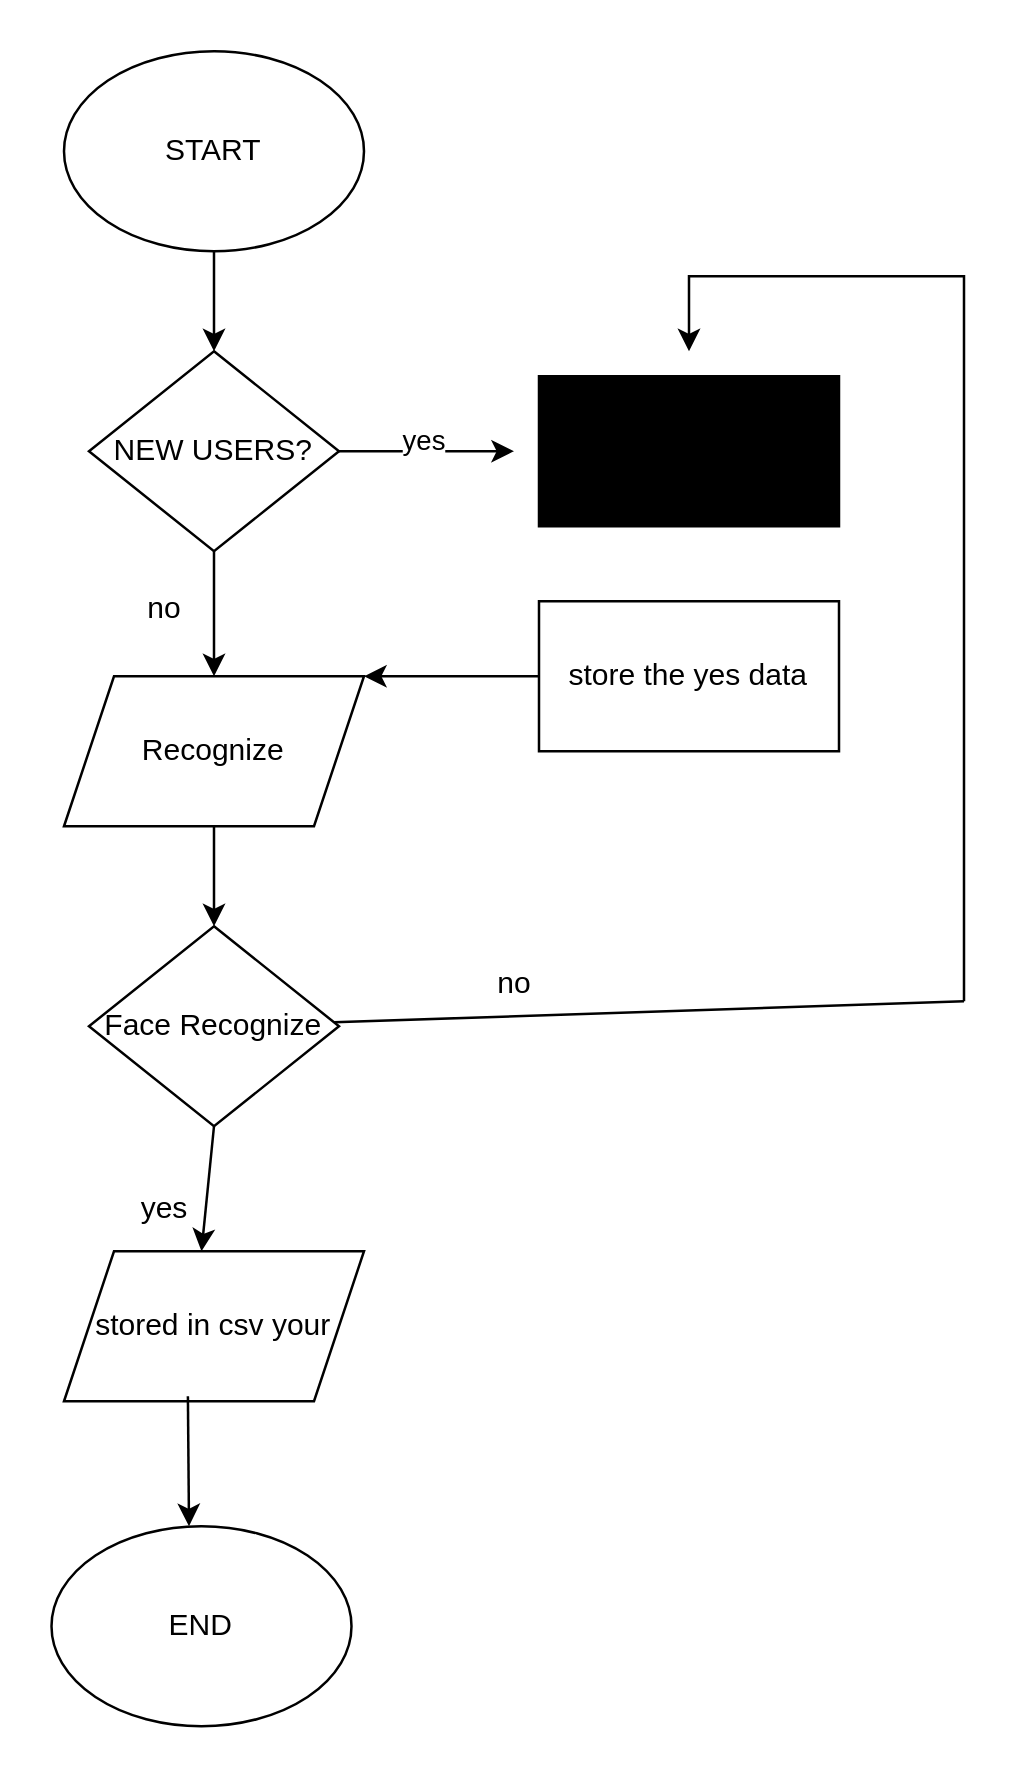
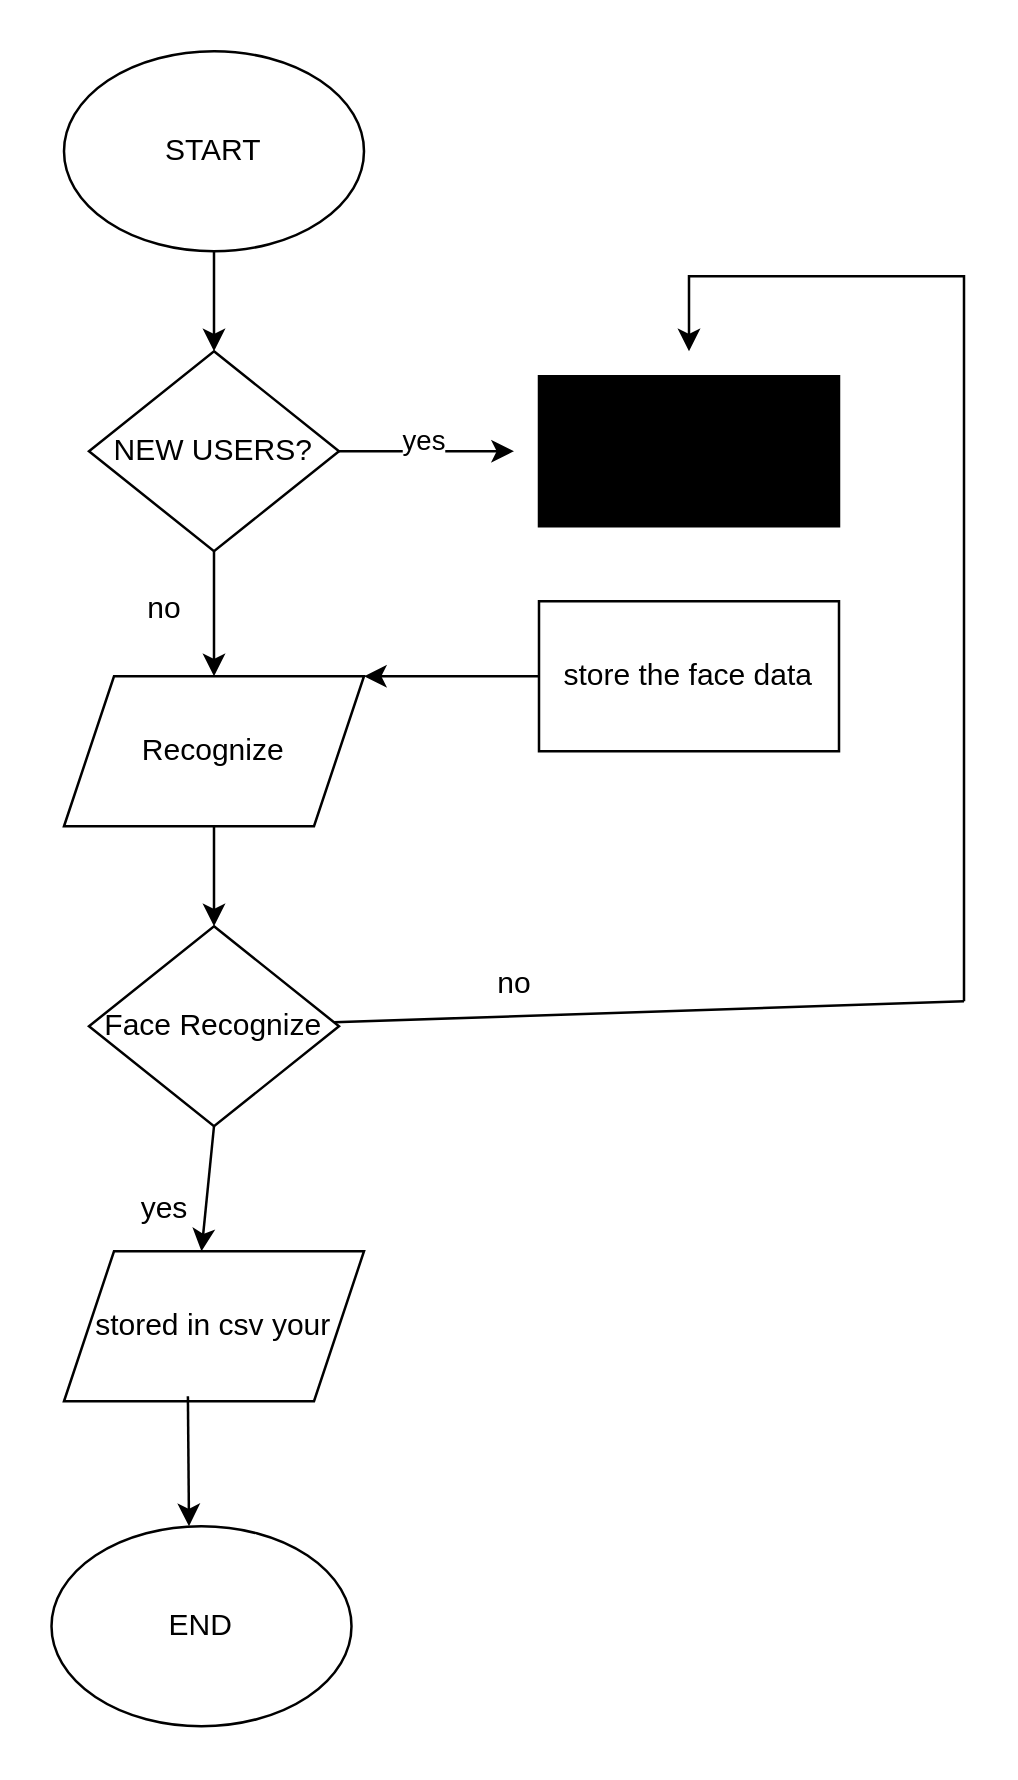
(689, 676) -> (689, 676)
